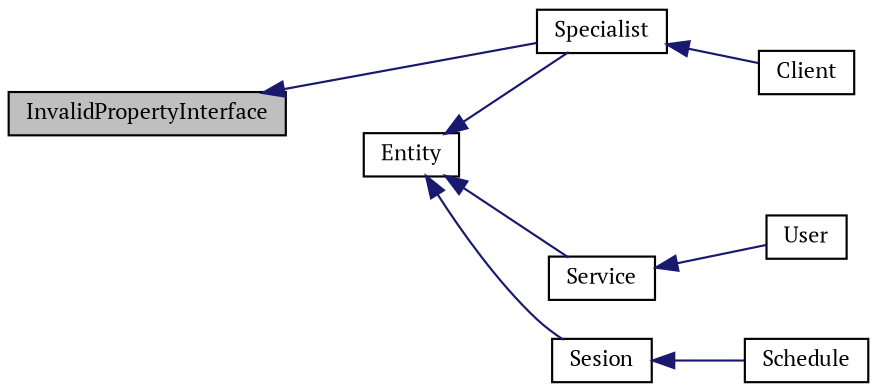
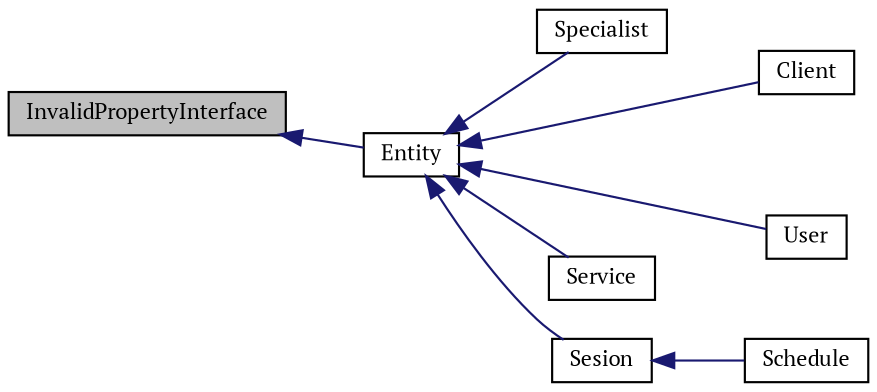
(723, 56) -> (620, 111)
(411, 66) -> (333, 143)
(722, 254) -> (623, 199)
